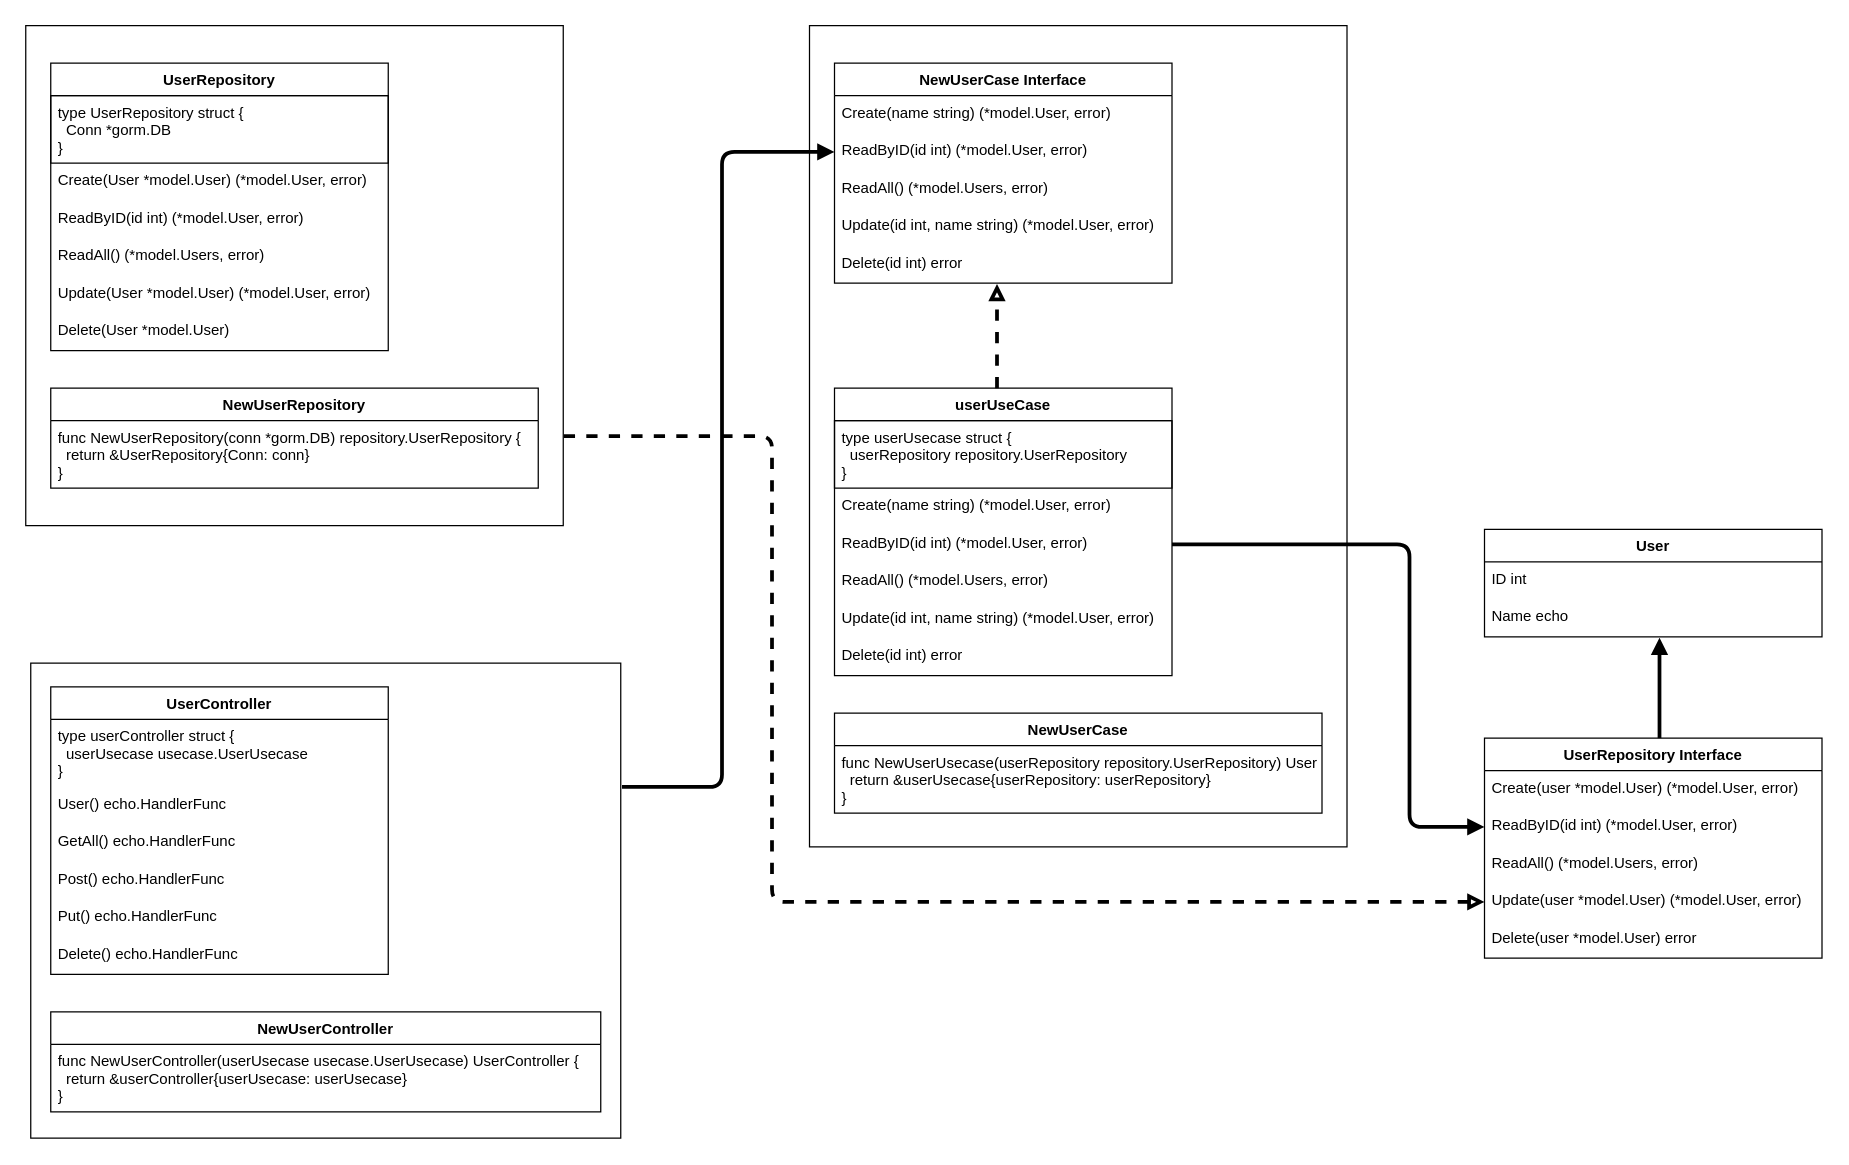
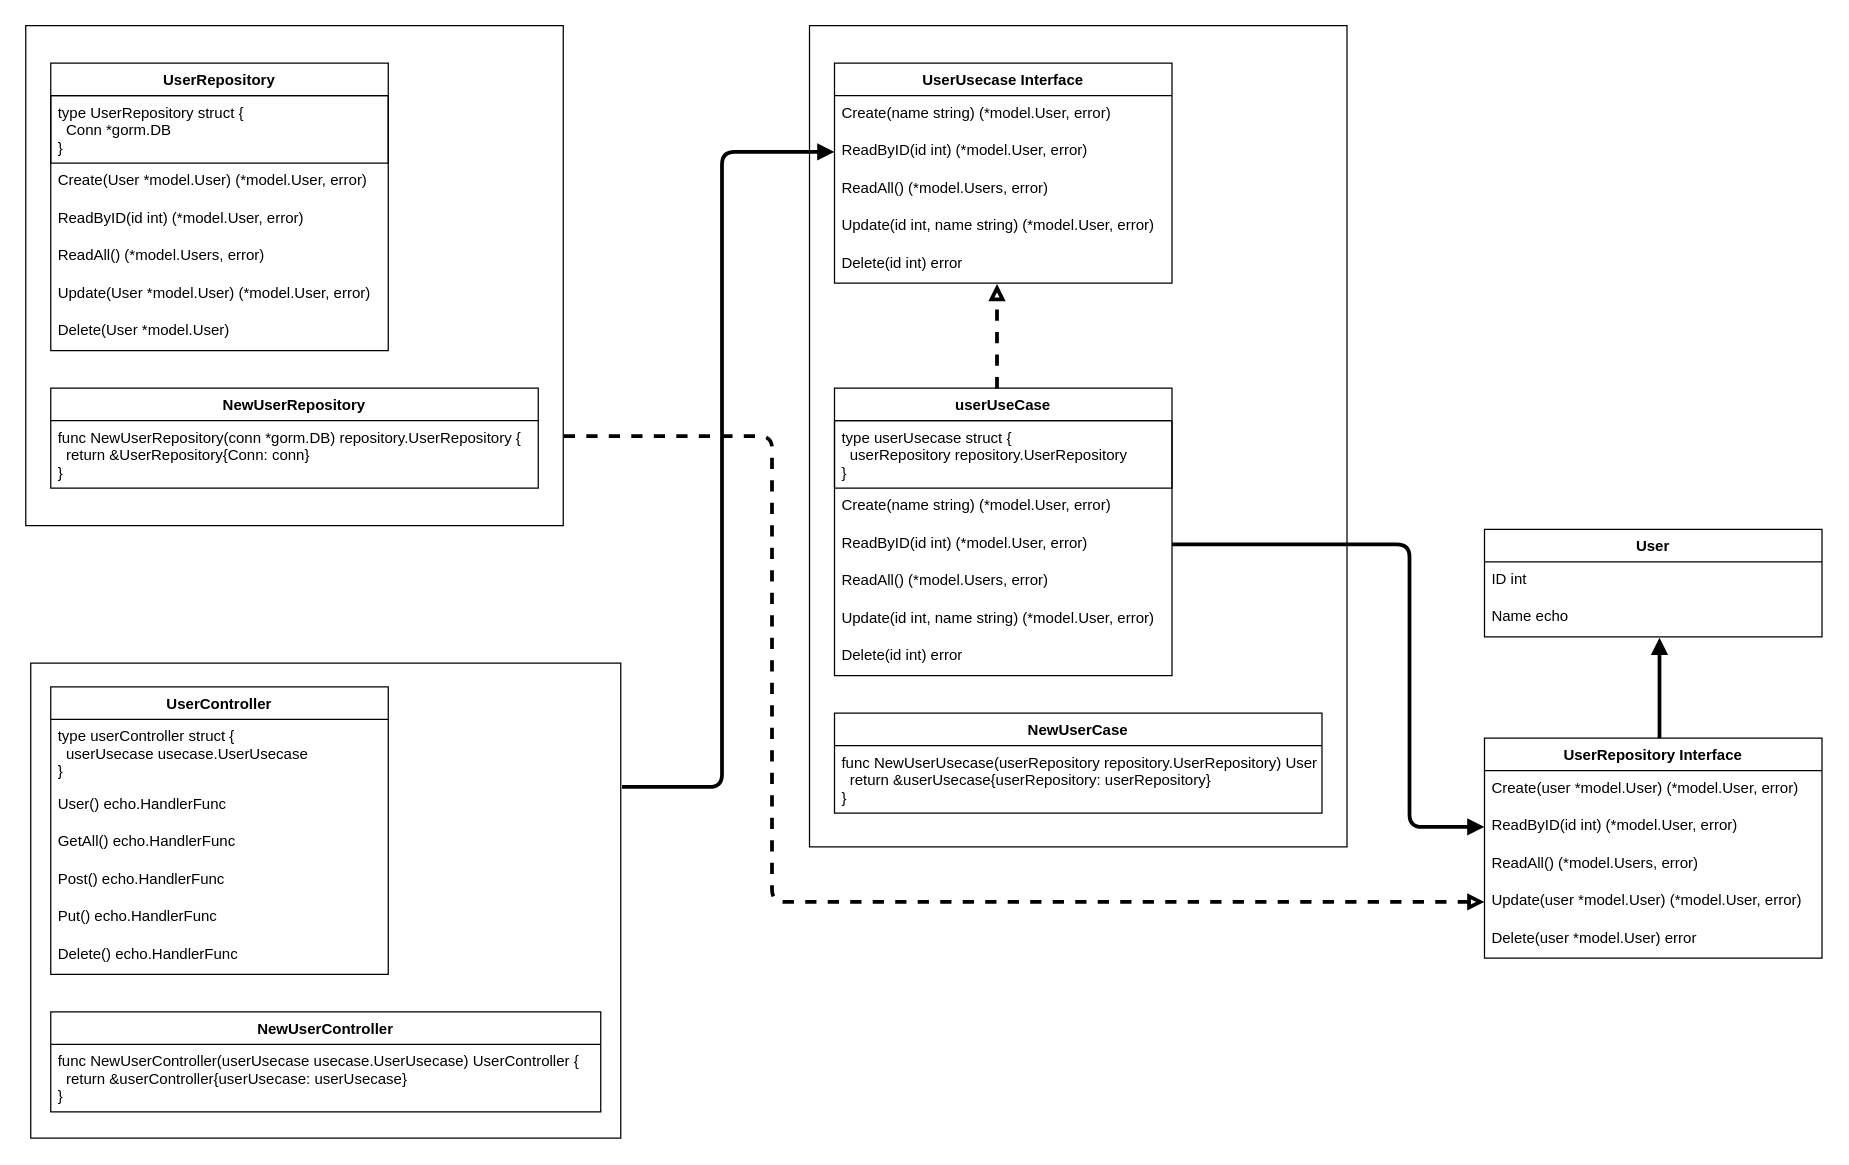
(1003, 80) -> (1003, 80)
